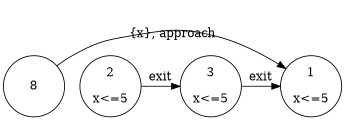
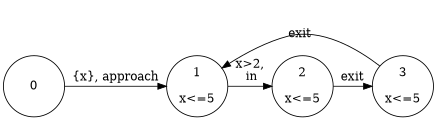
(34, 86) -> (34, 86)
none -> (246, 86)
